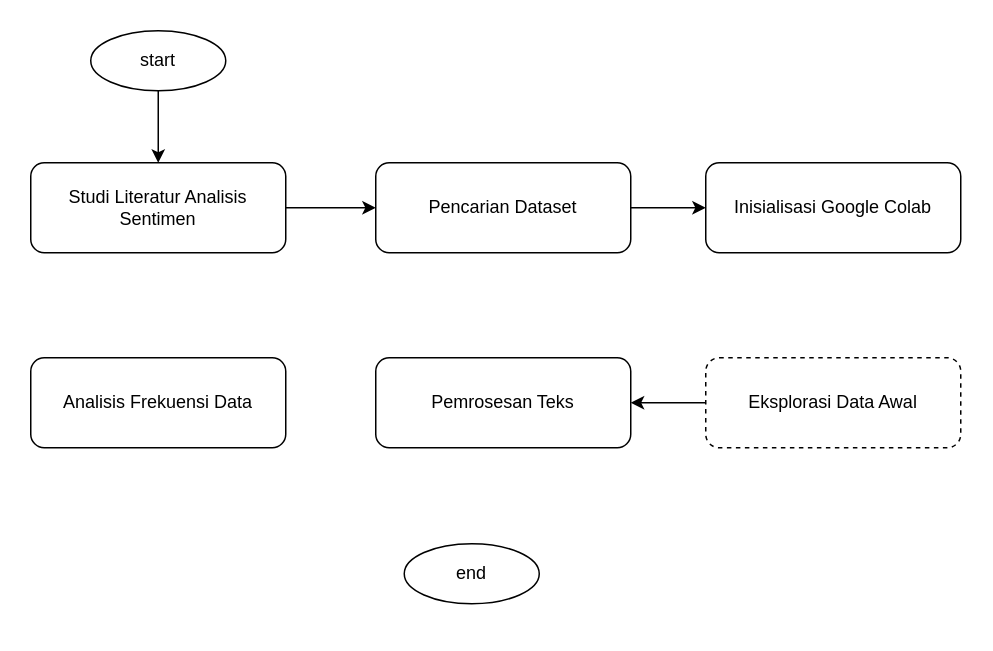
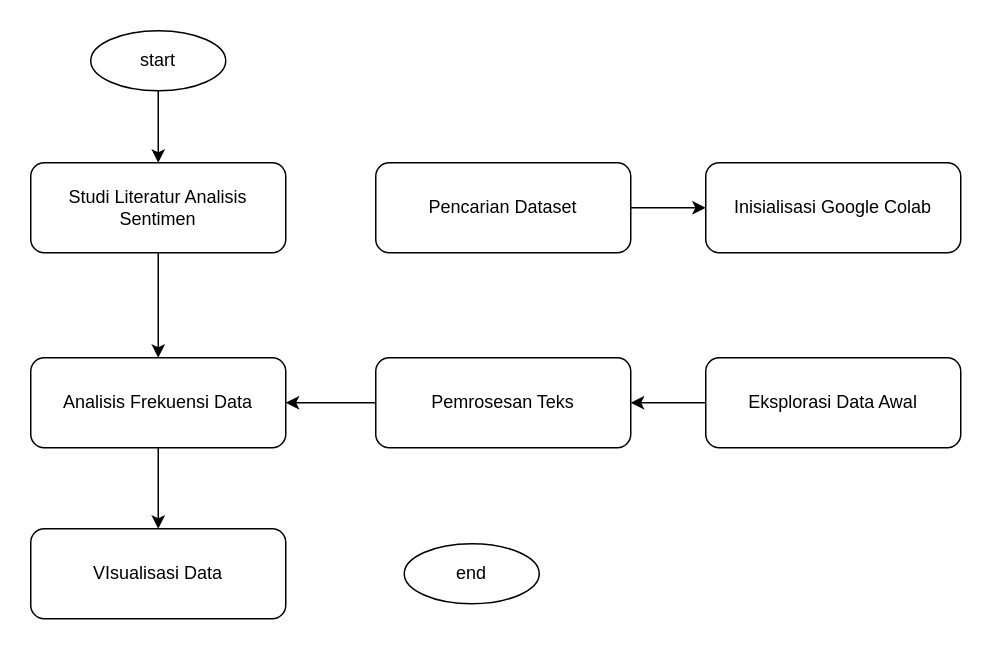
(326, 208) -> (158, 300)
none -> (336, 403)
(833, 403) -> (833, 403)
none -> (158, 483)
none -> (158, 574)
